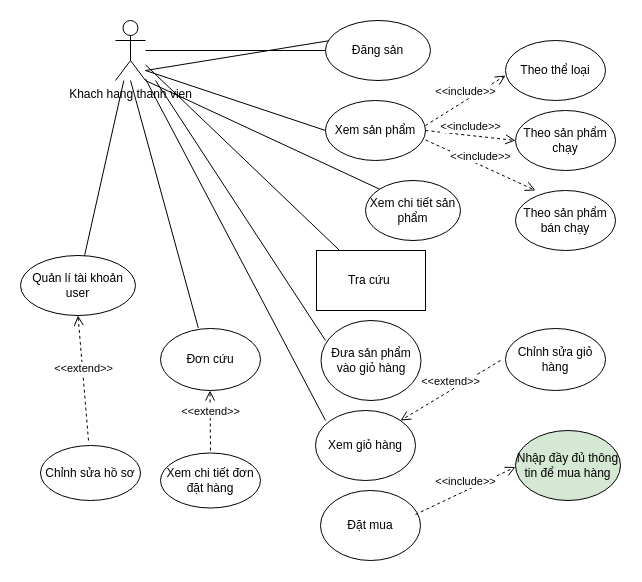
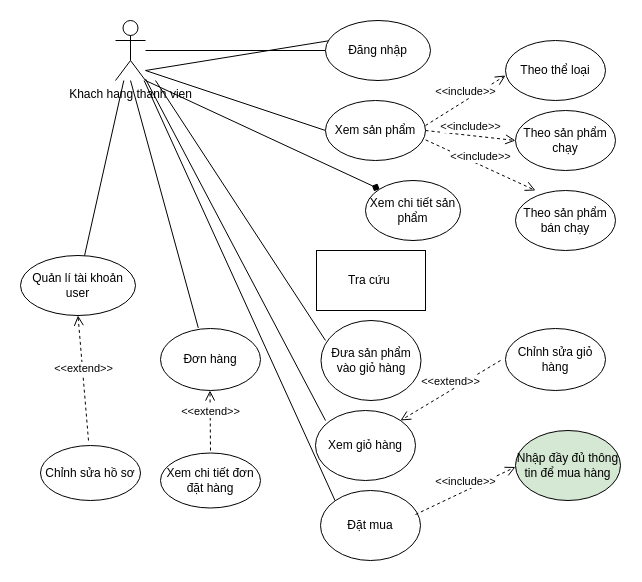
(378, 51) -> (378, 51)
(260, 174) -> (240, 291)
(375, 187) -> (372, 186)
(211, 360) -> (211, 360)
